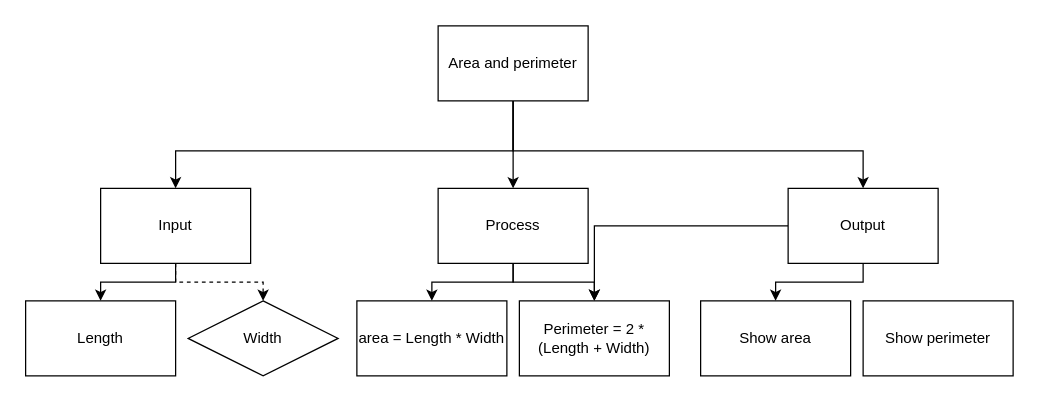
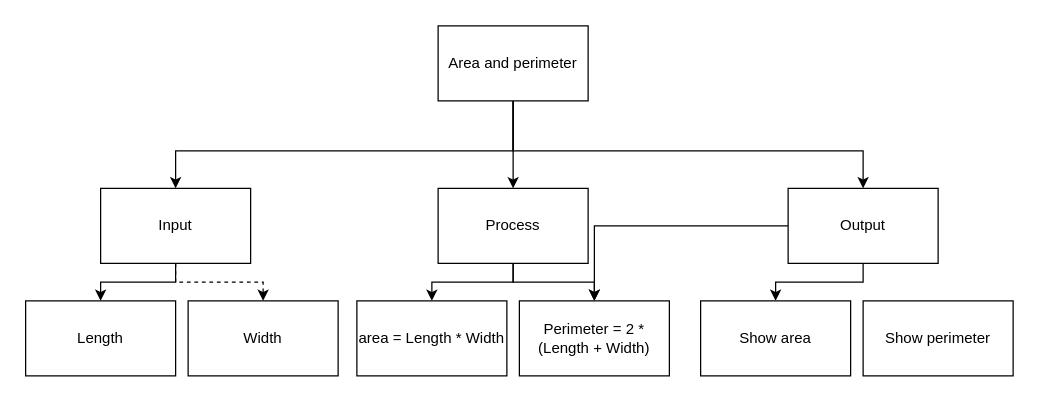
(263, 338) -> (263, 338)
